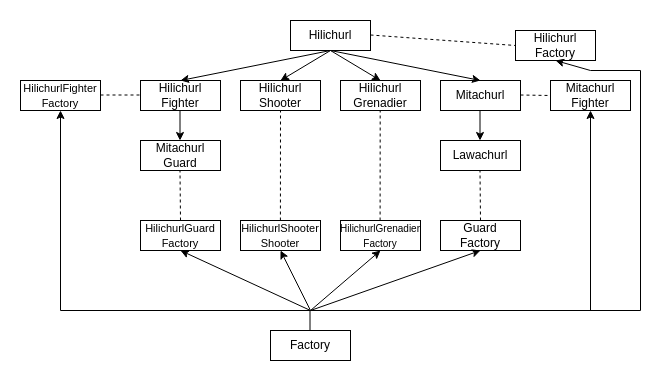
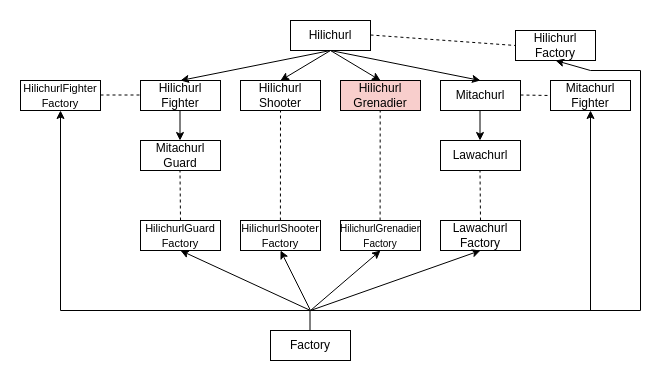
(381, 96) -> (381, 96)
(281, 236) -> (281, 236)
(481, 236) -> (481, 236)
